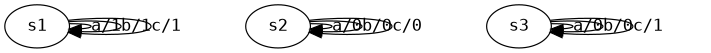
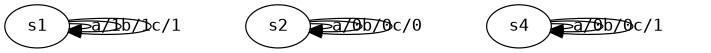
(519, 26) -> (519, 26)
